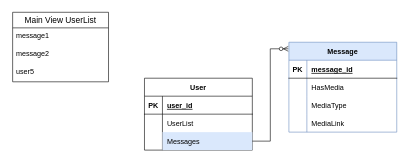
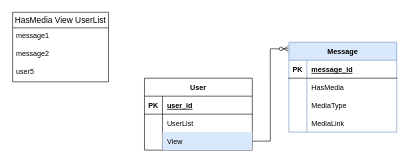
(60, 21) -> (60, 21)
(183, 142) -> (174, 142)
